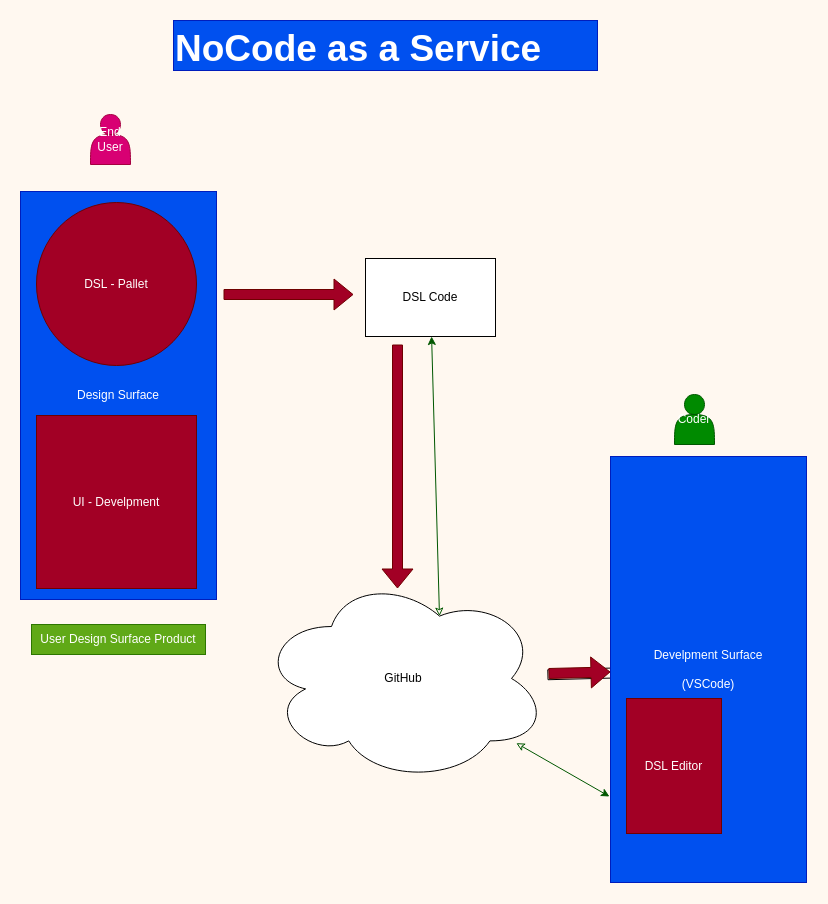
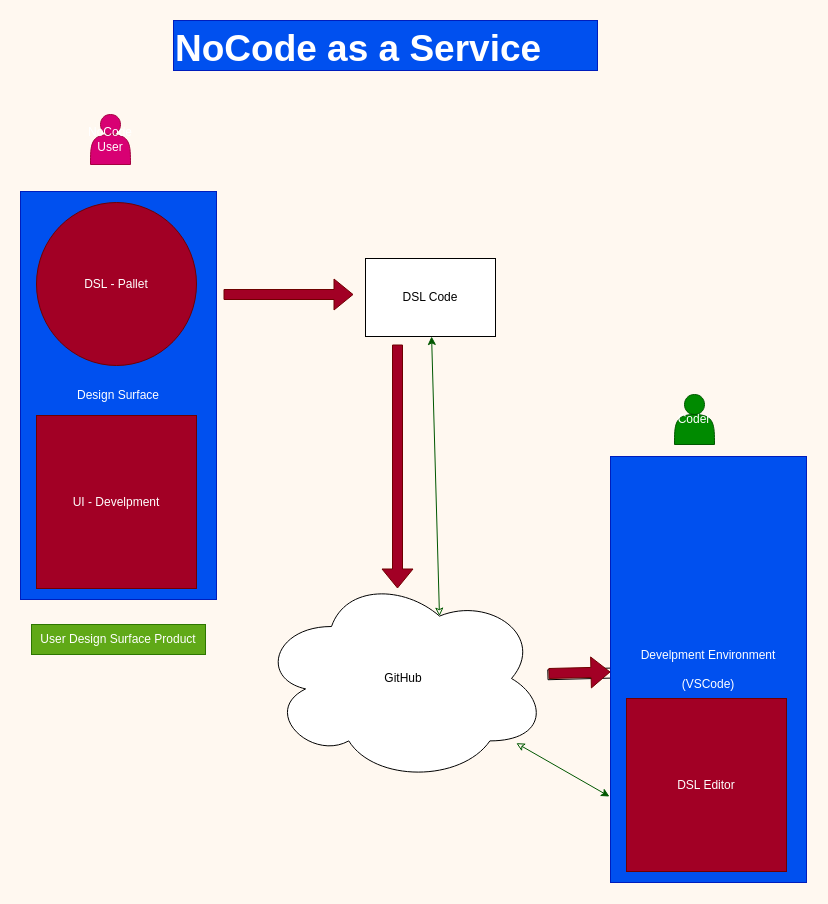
(111, 140) -> (111, 140)
(709, 670) -> (709, 670)
(674, 766) -> (707, 785)
